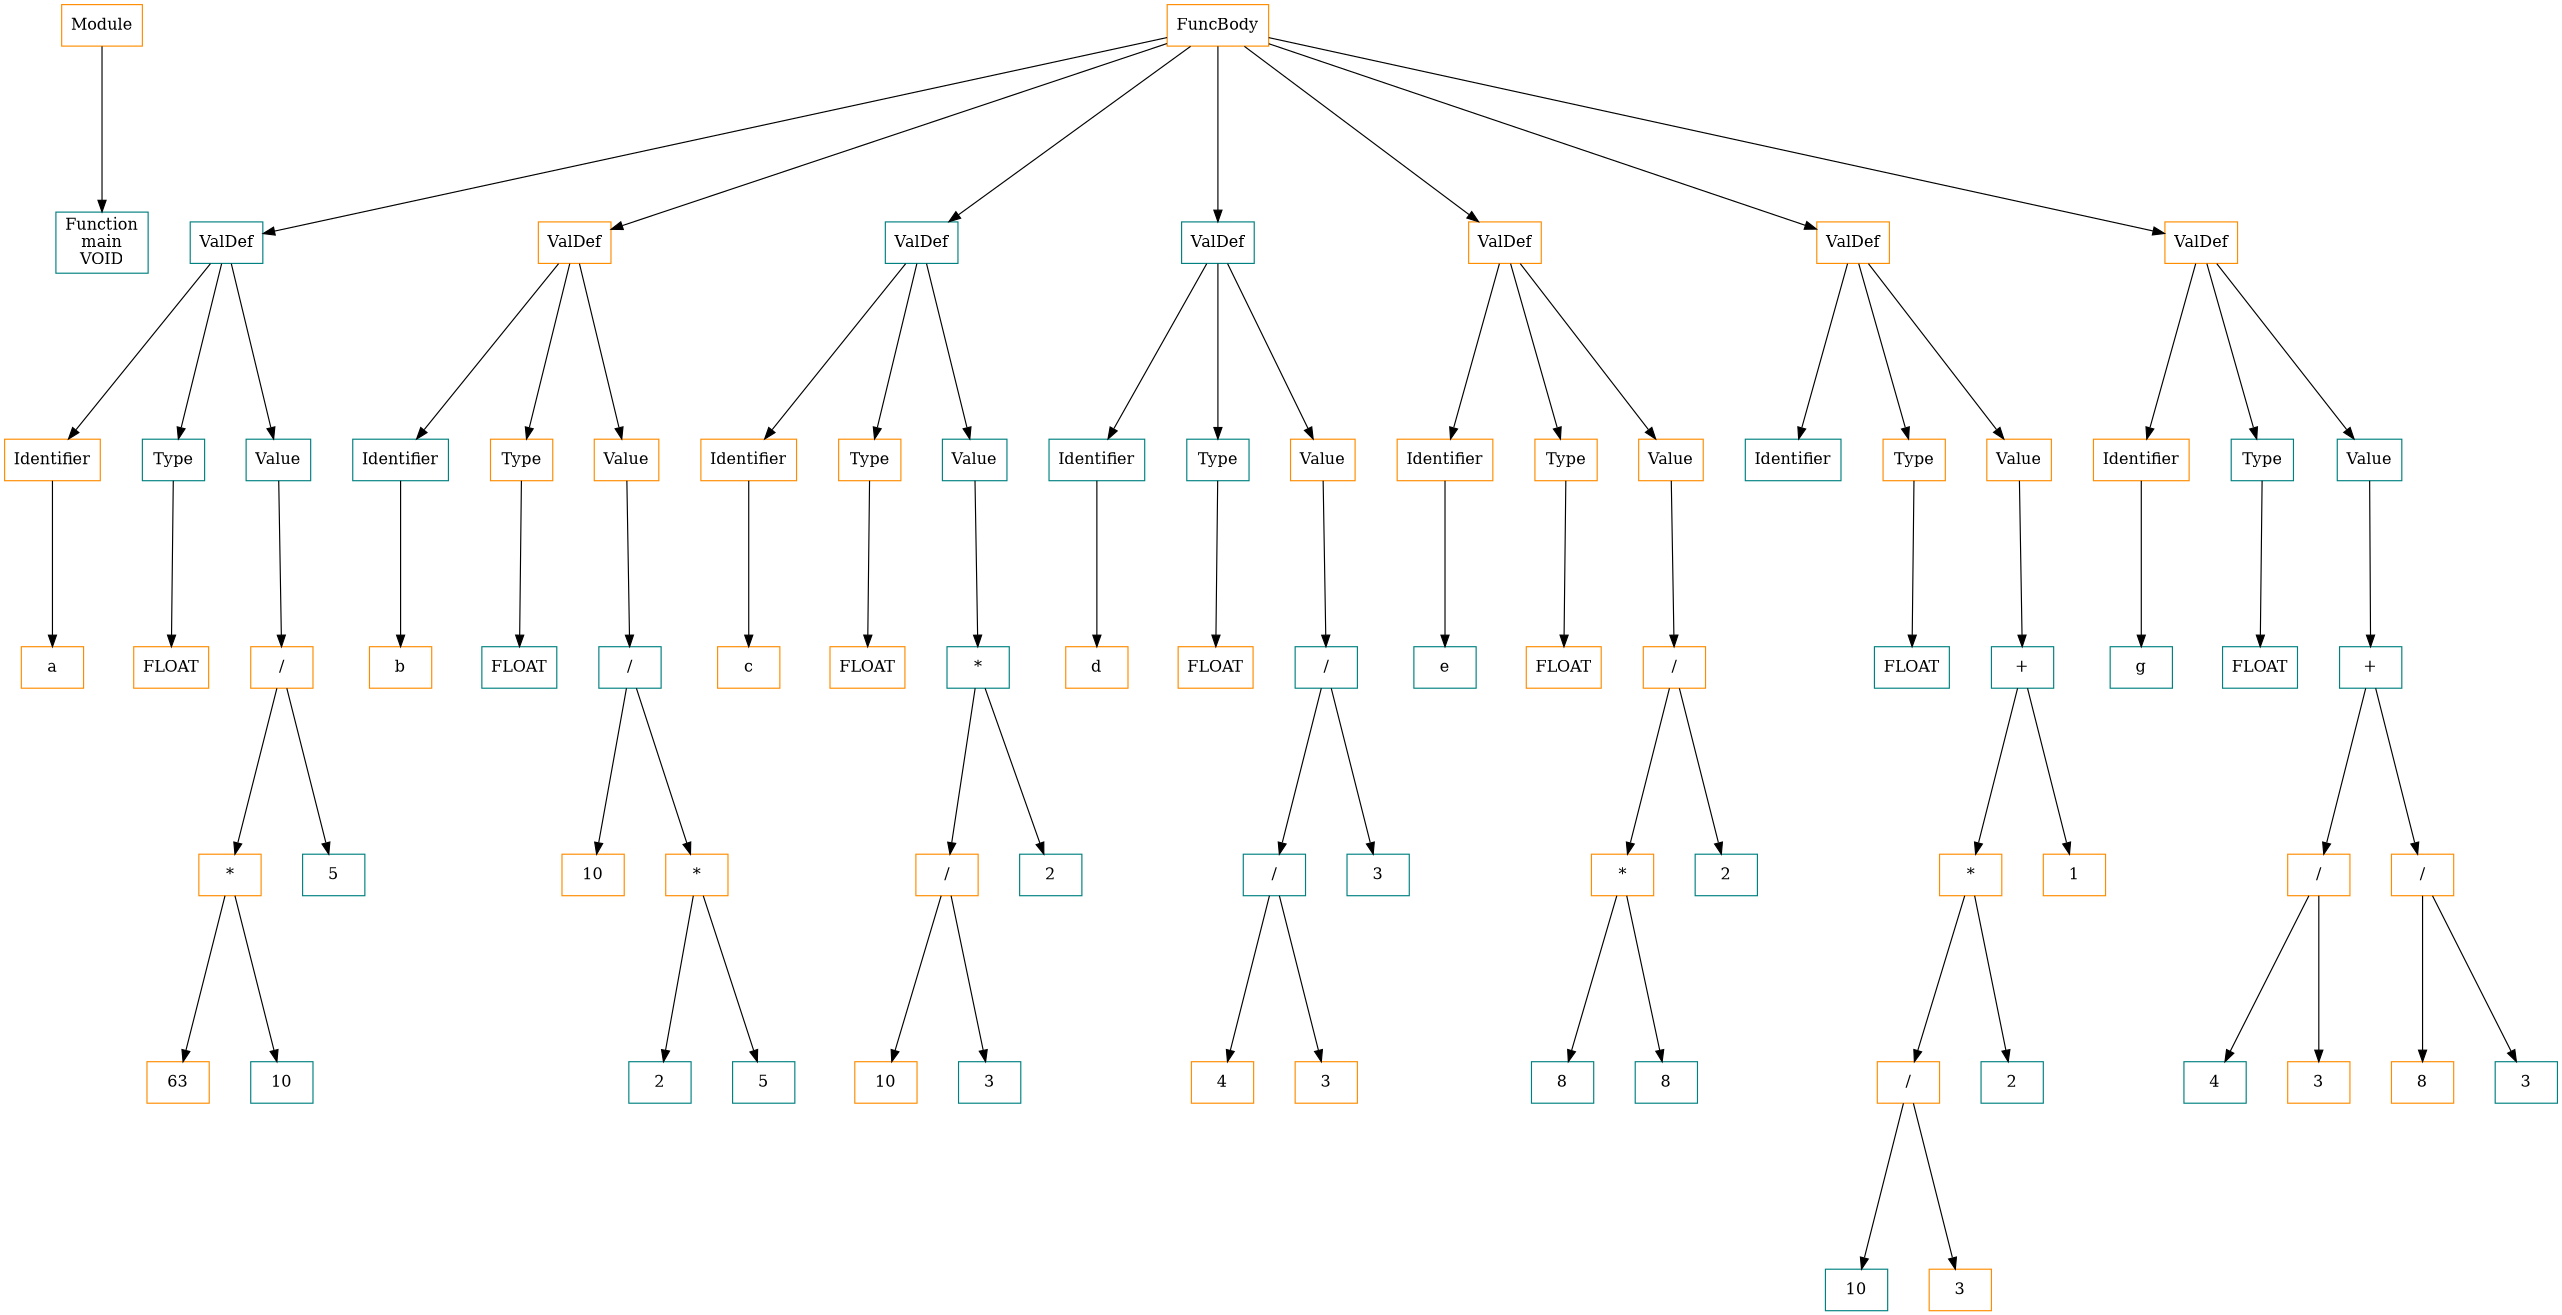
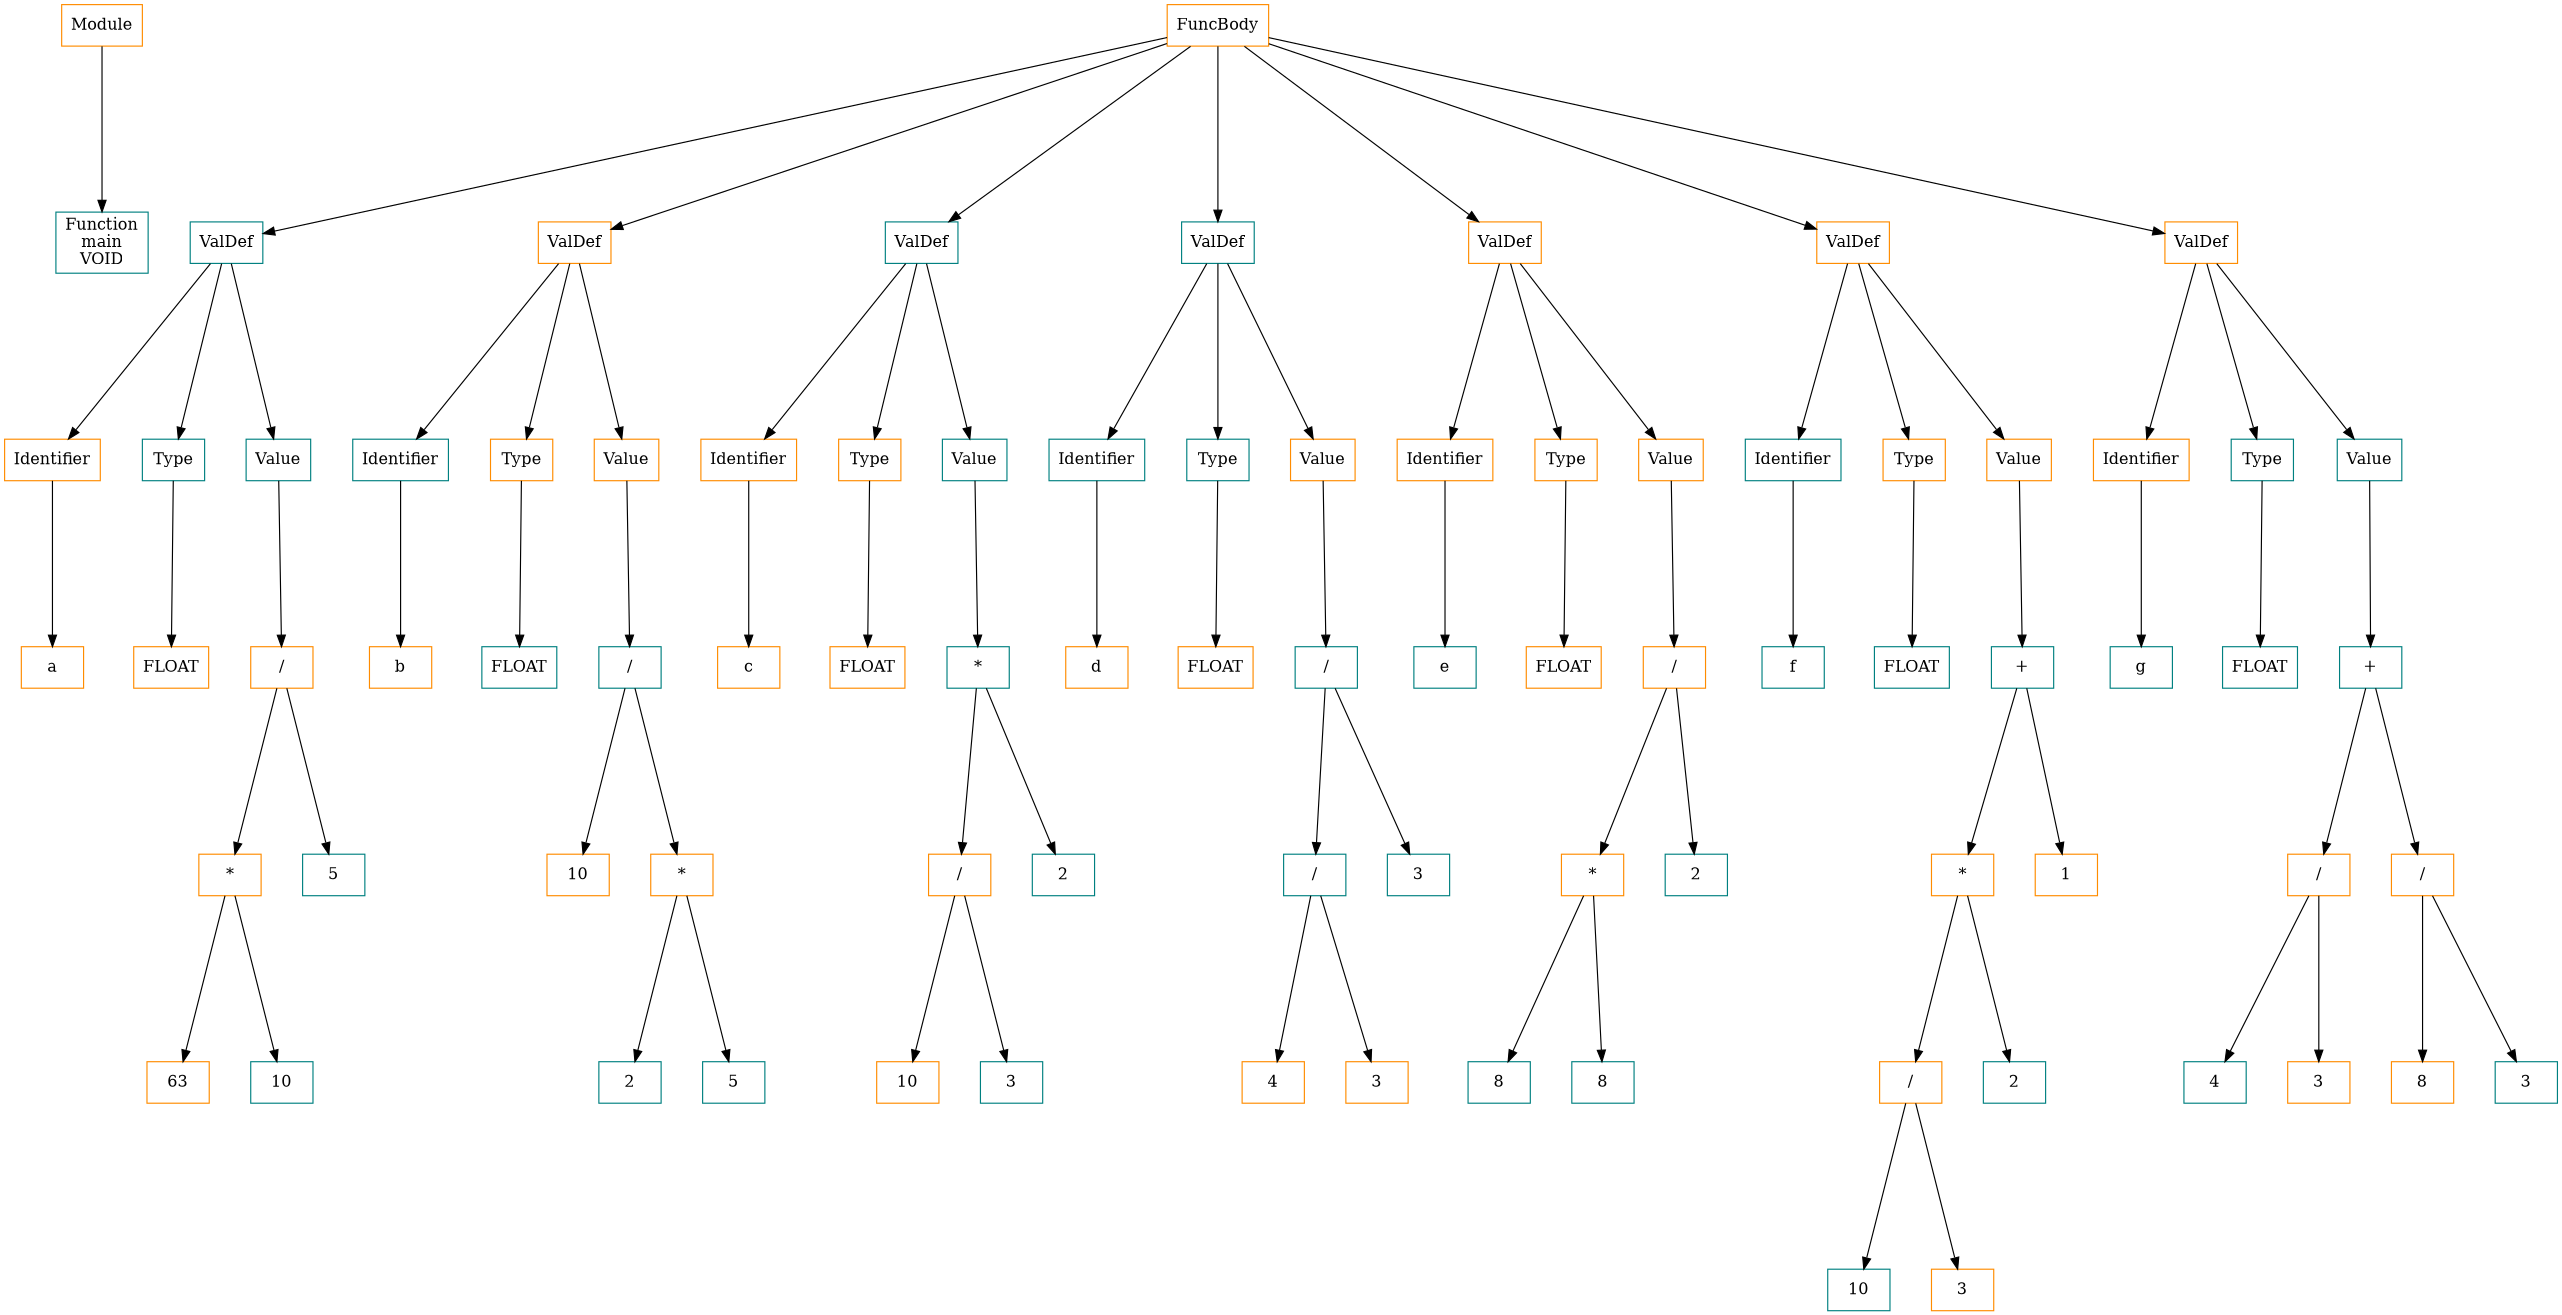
none -> (1793, 667)
